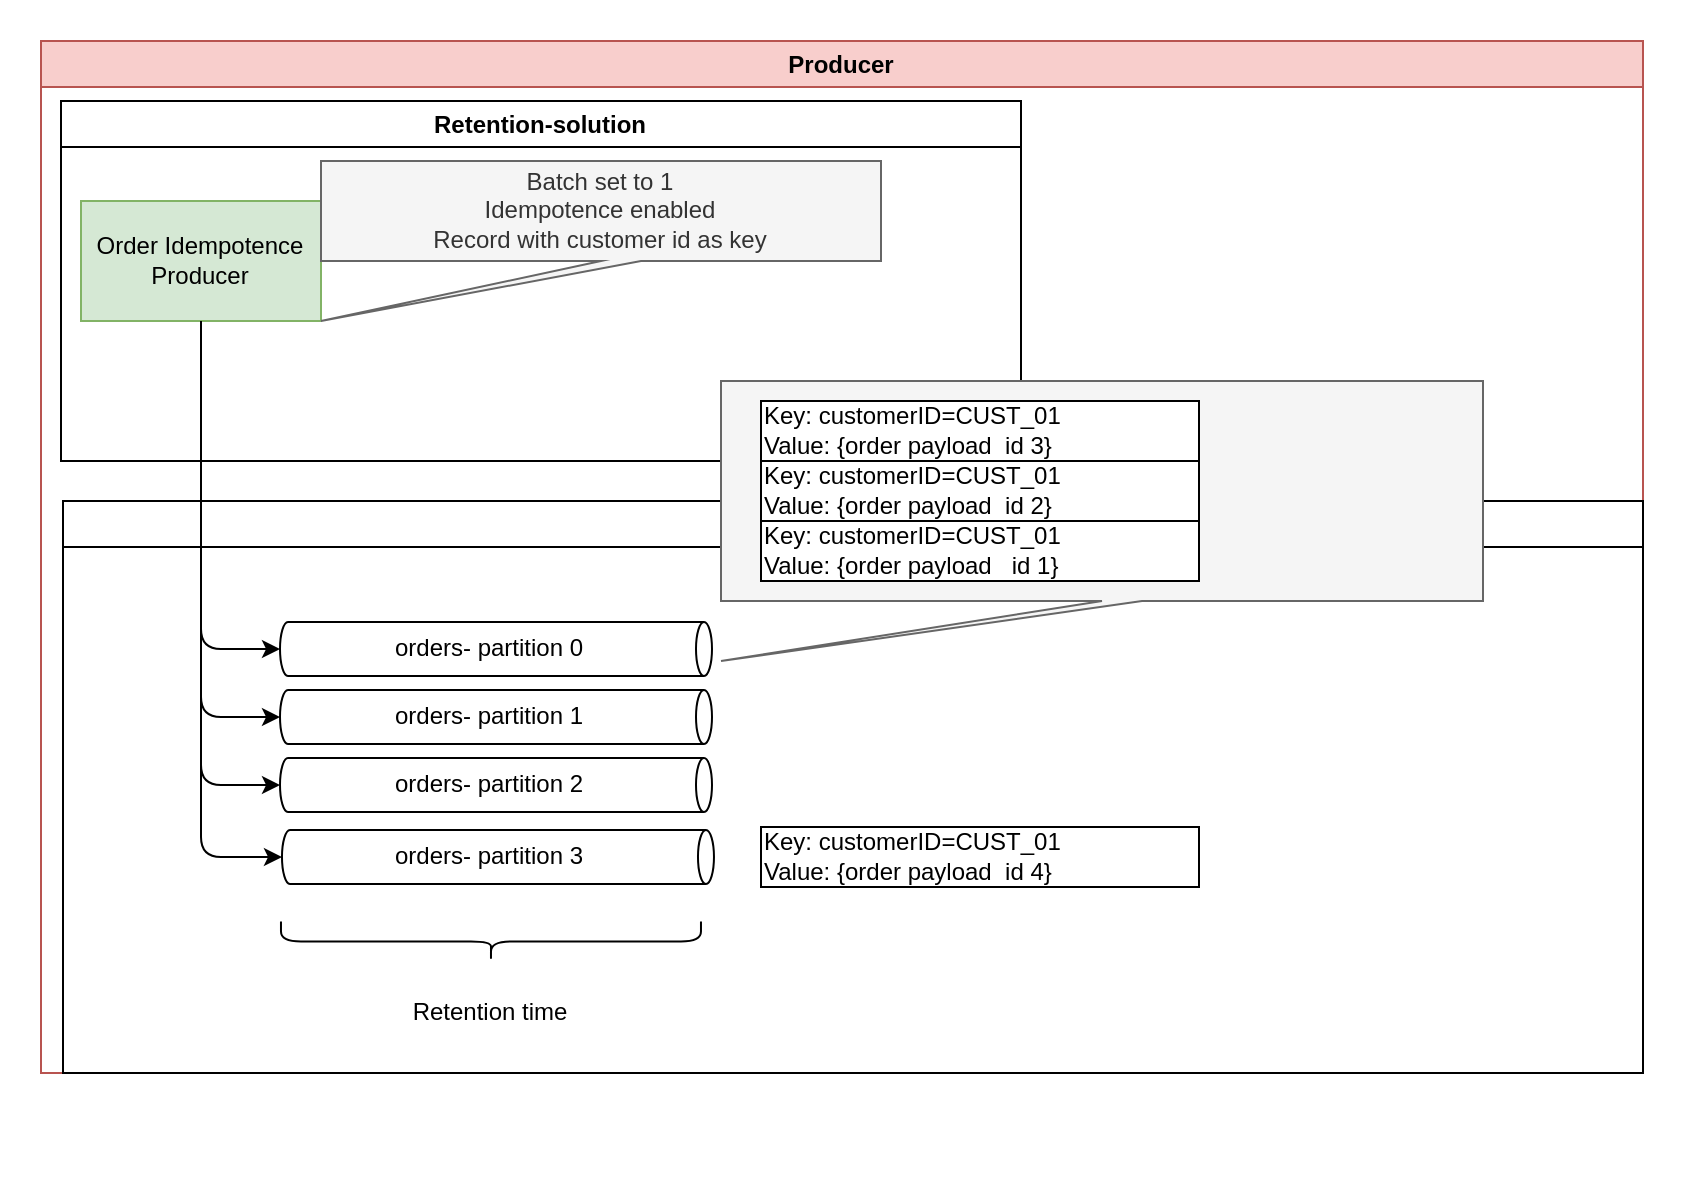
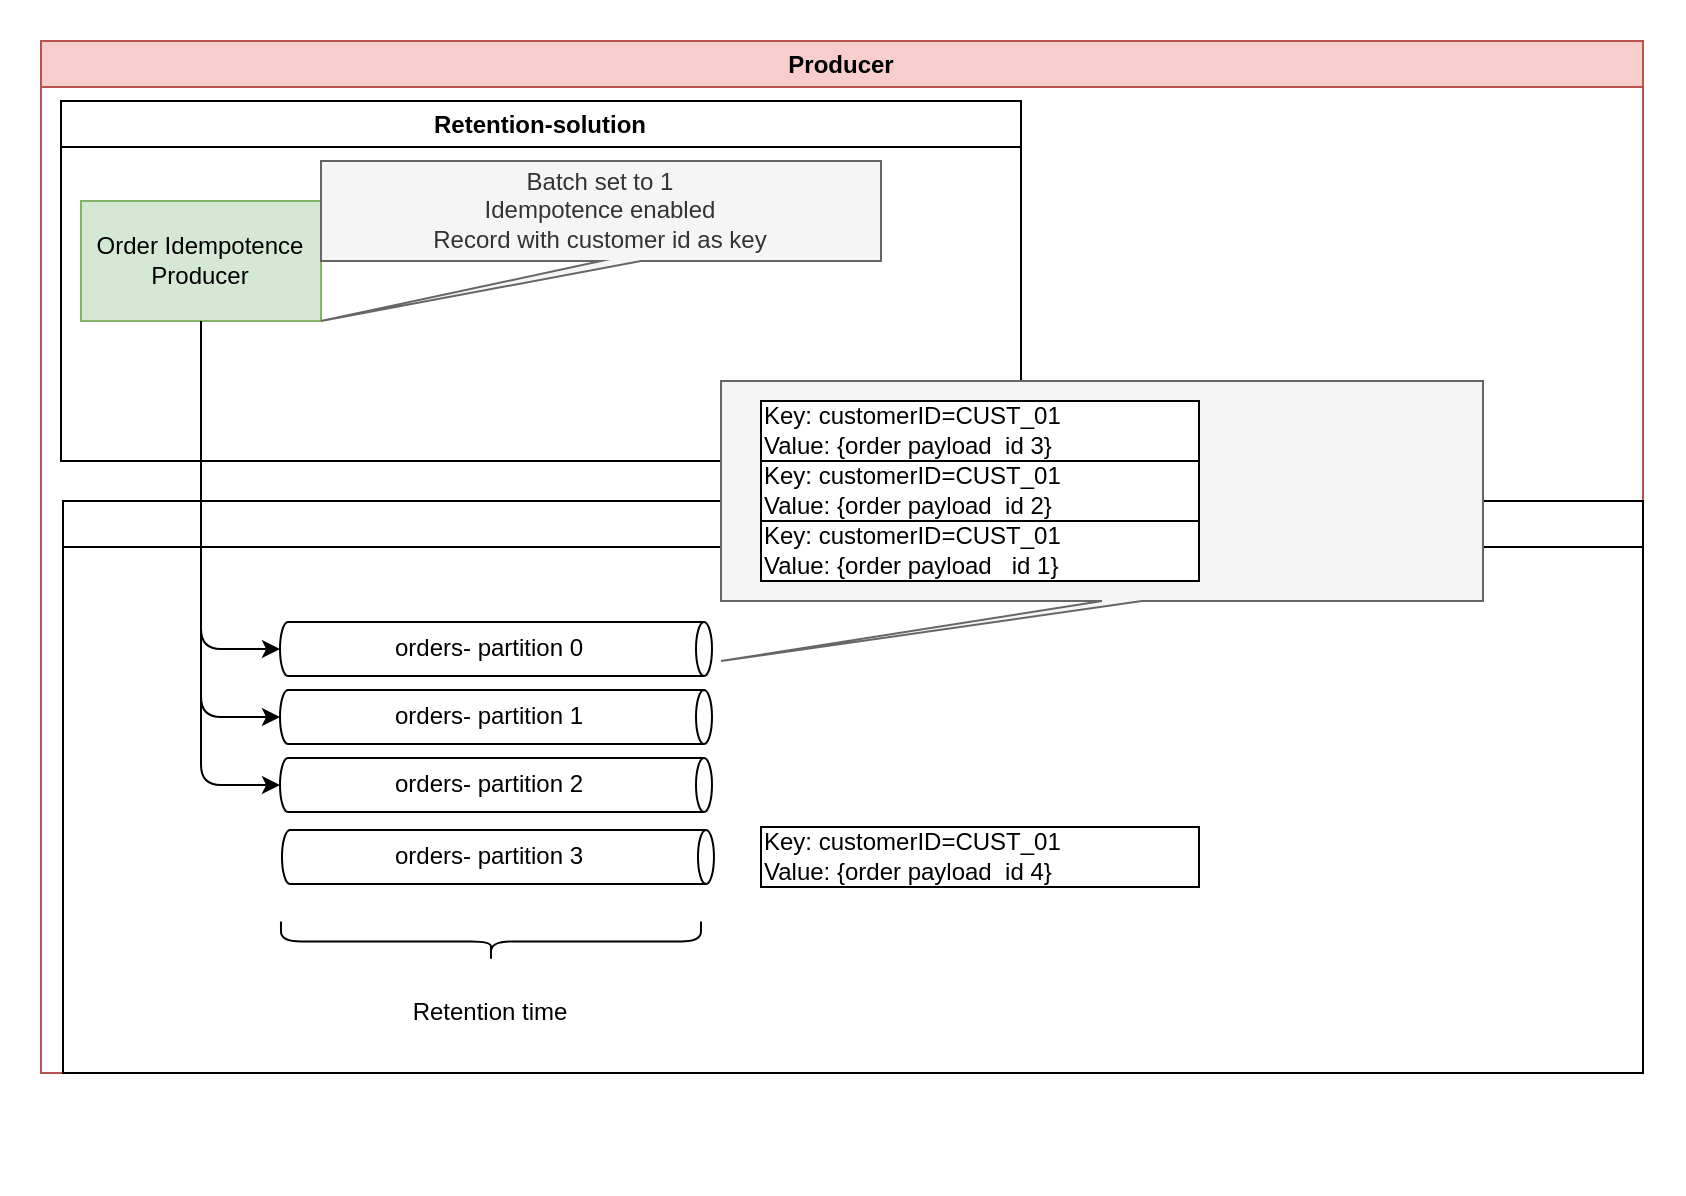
(202, 844) -> none
